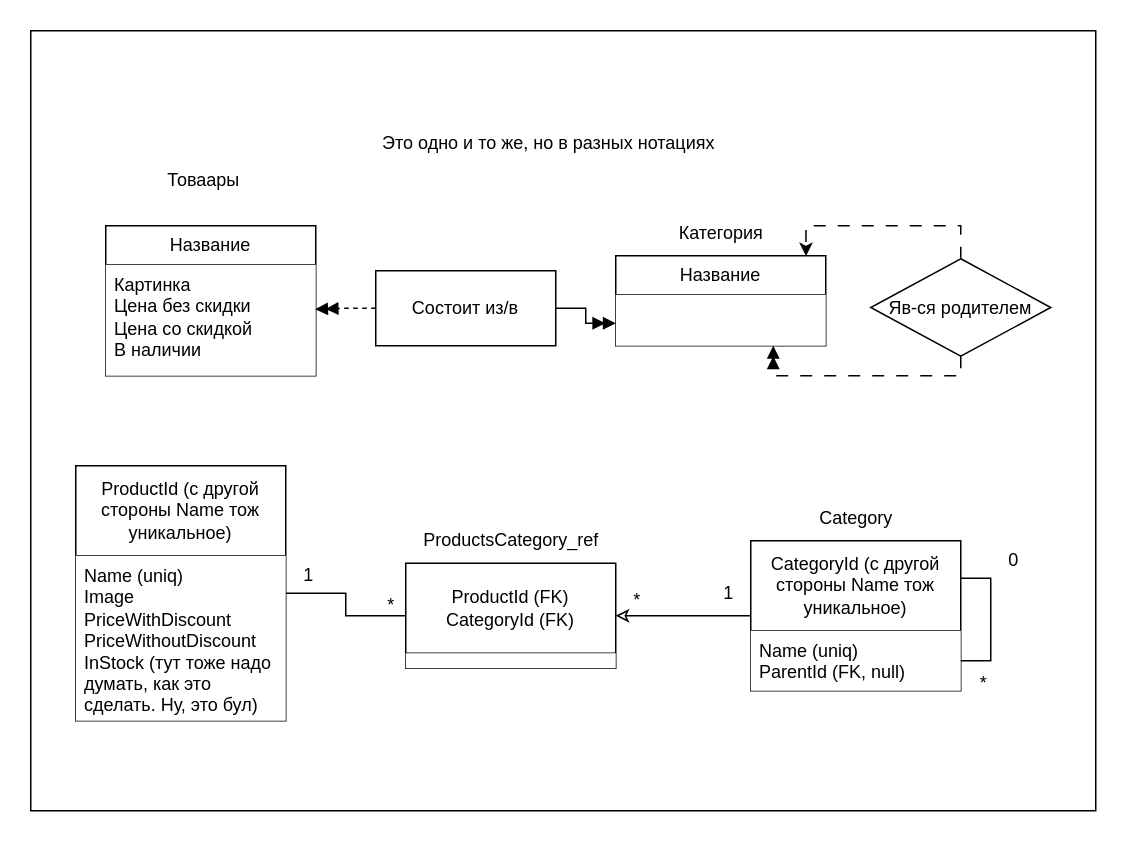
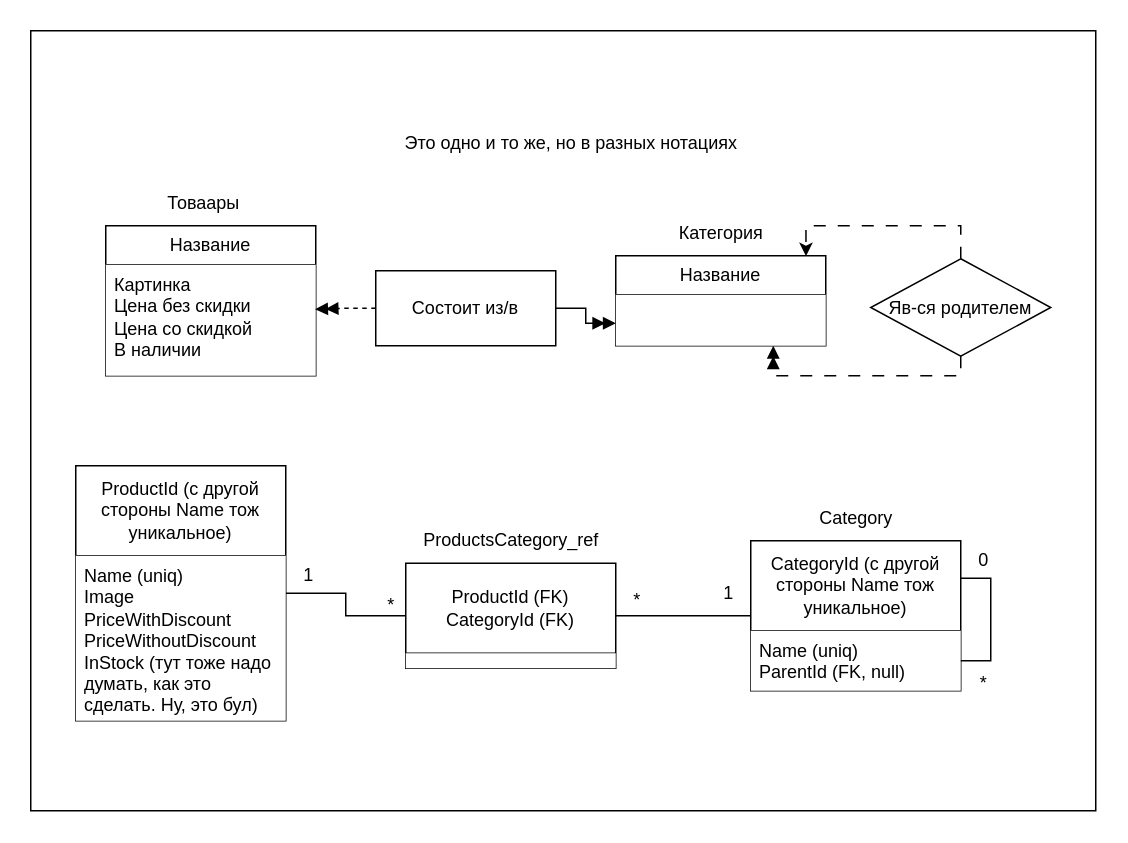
(548, 143) -> (571, 143)
(203, 181) -> (203, 203)
(1013, 560) -> (983, 560)
(627, 616) -> (622, 616)
